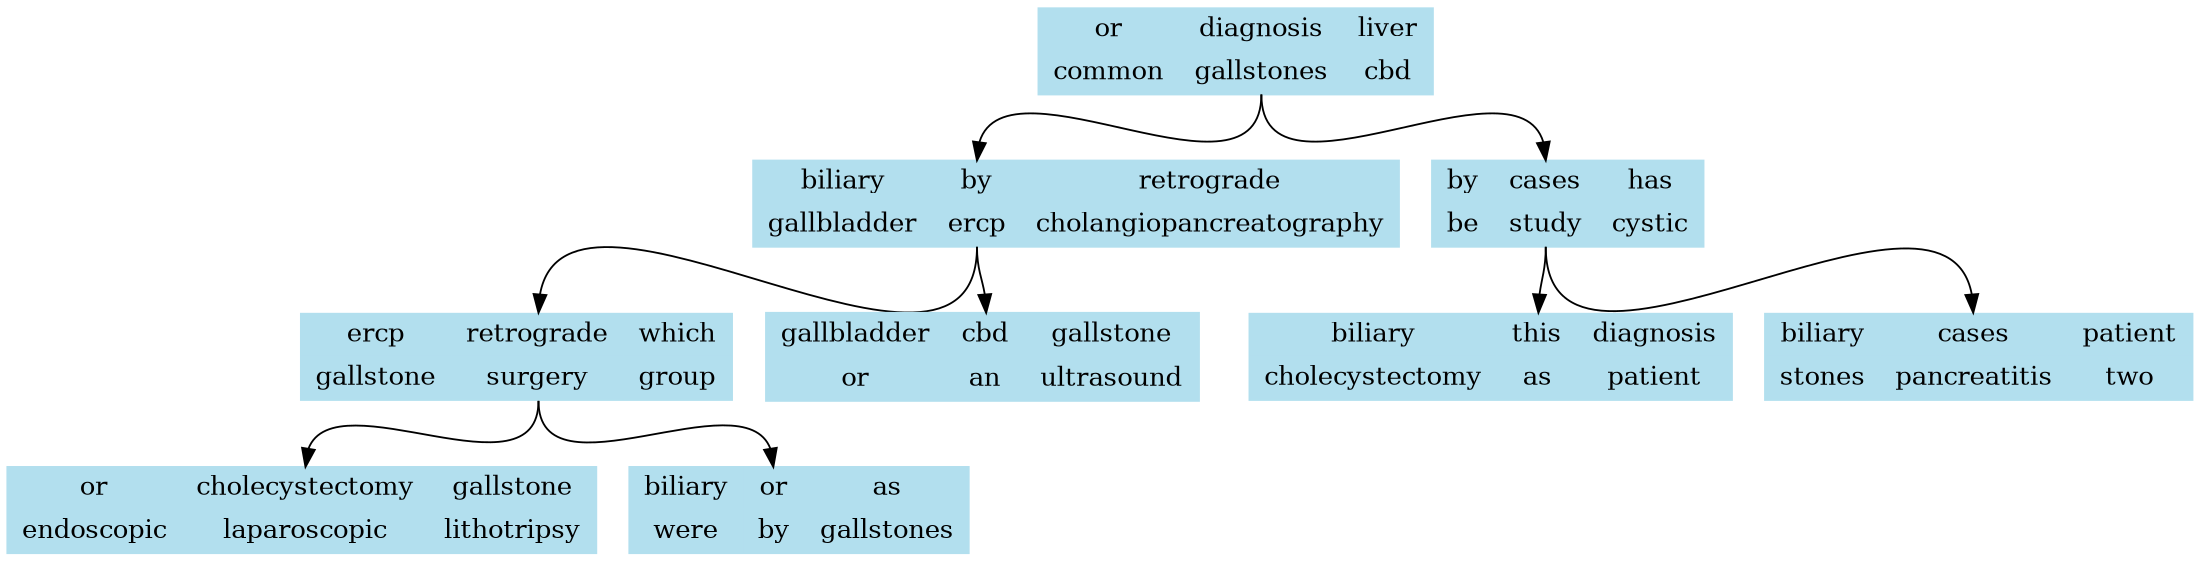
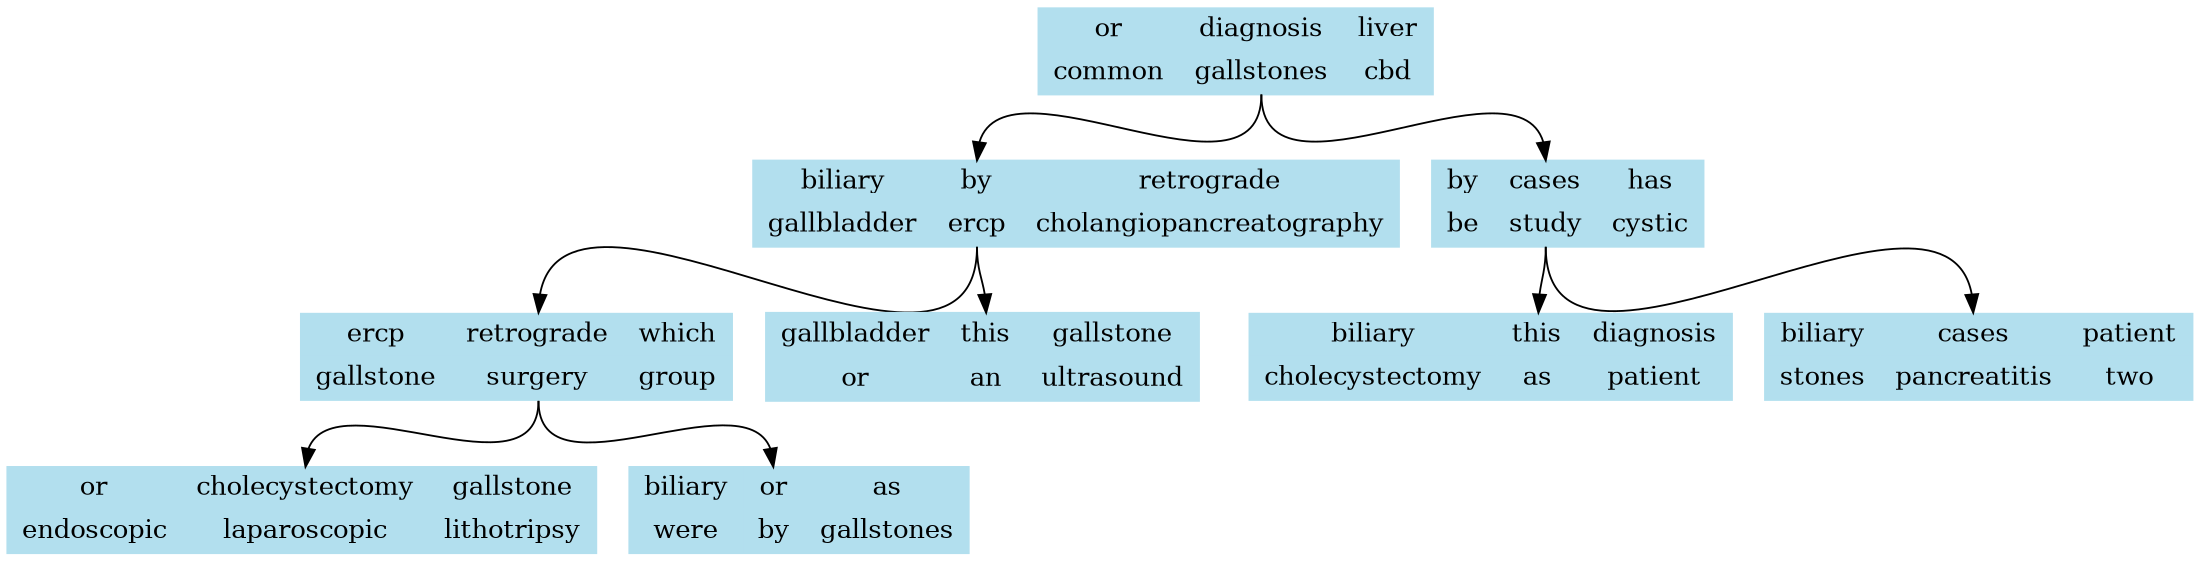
(985, 334) -> (986, 334)
